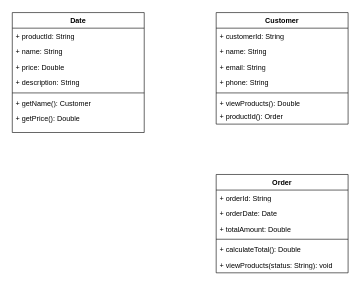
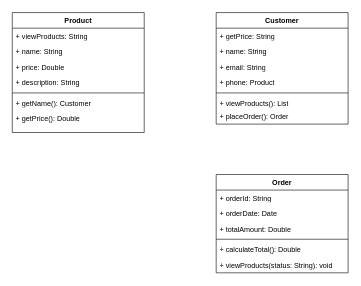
(78, 21) -> (78, 21)
(50, 36) -> (56, 36)
(256, 36) -> (252, 36)
(246, 83) -> (249, 83)
(264, 104) -> (260, 104)
(257, 117) -> (258, 117)
